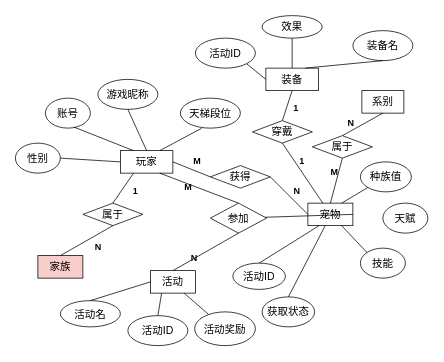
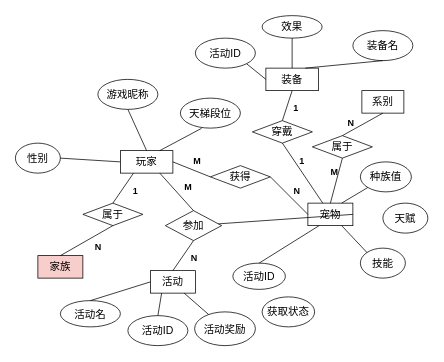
(68, 113) -> none
(104, 139) -> none
(239, 218) -> (194, 225)
(307, 261) -> none
